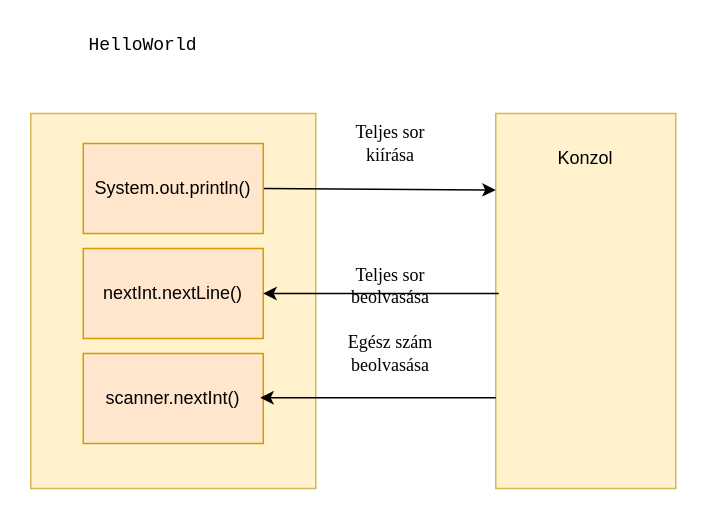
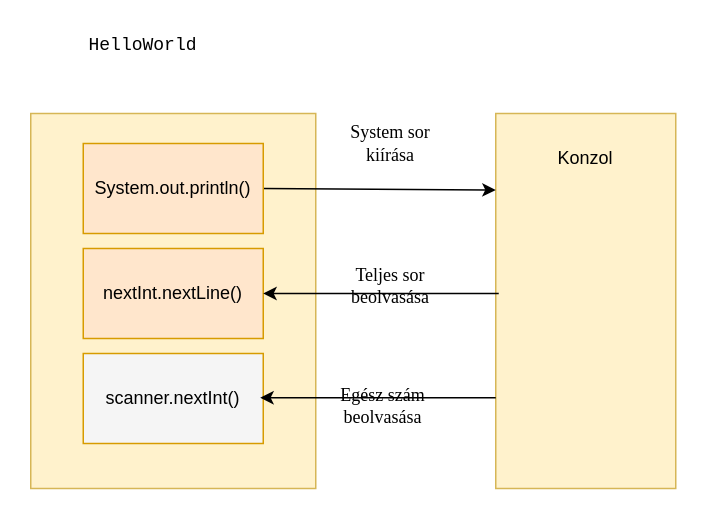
(391, 143) -> (391, 143)
(391, 353) -> (383, 406)
(173, 398) -> (173, 398)
